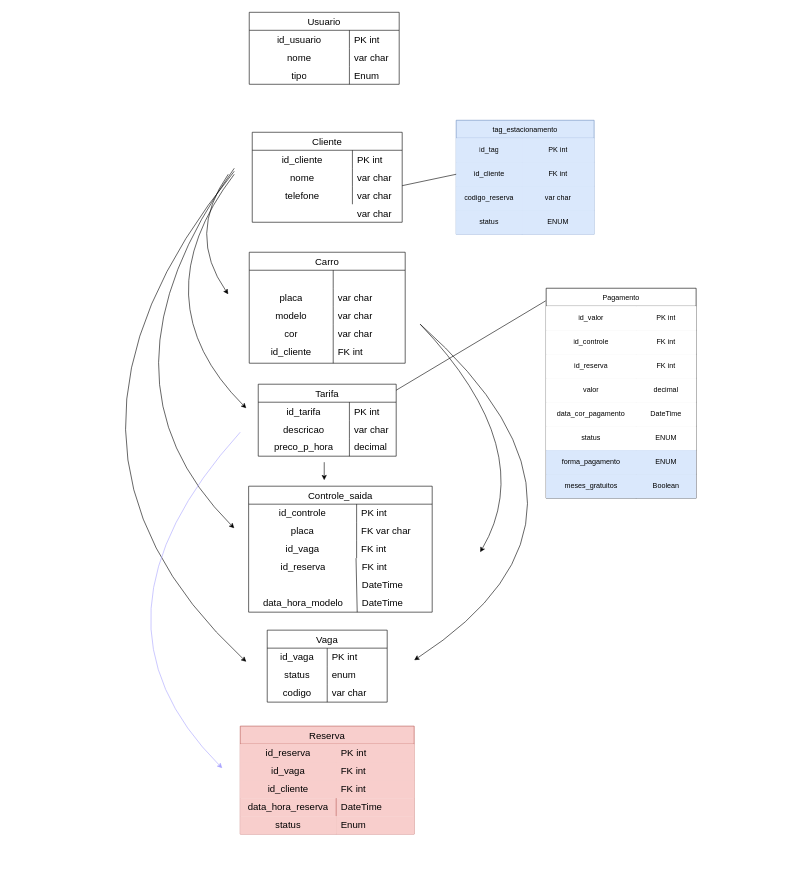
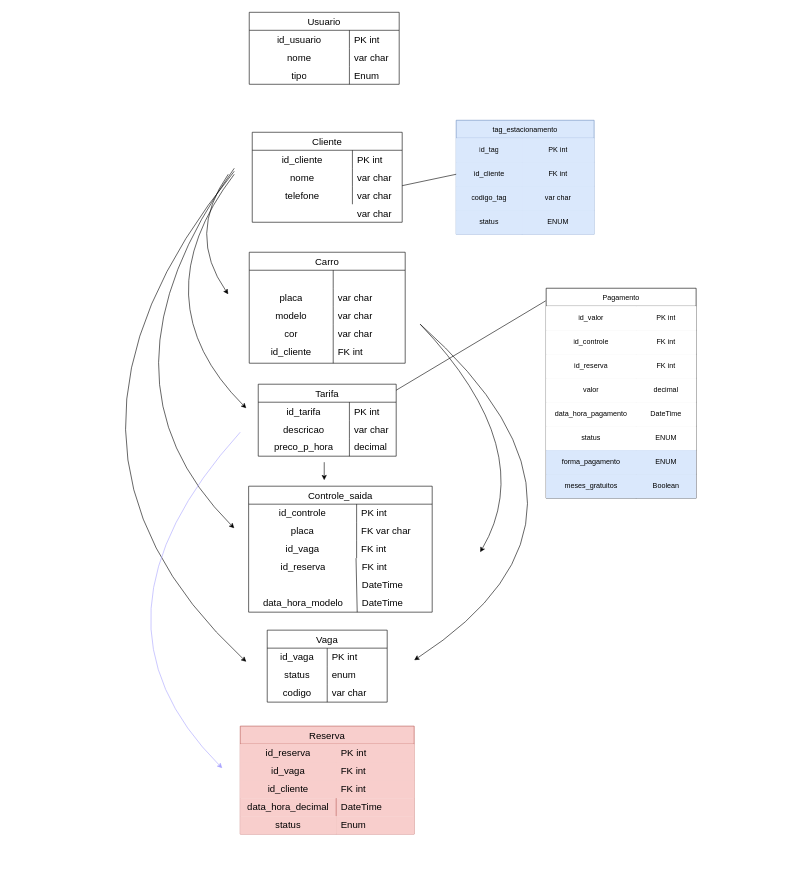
(489, 198) -> (489, 198)
(591, 414) -> (591, 414)
(288, 807) -> (288, 807)
